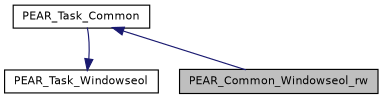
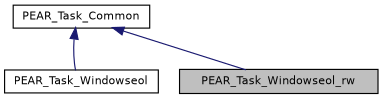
(89, 43) -> (74, 55)
(279, 81) -> (279, 81)
